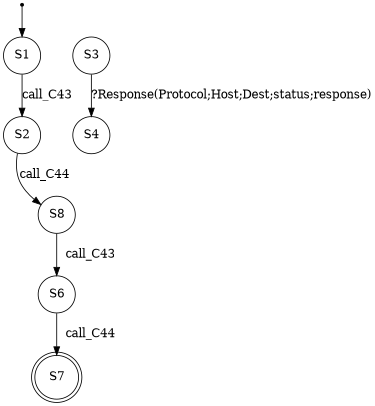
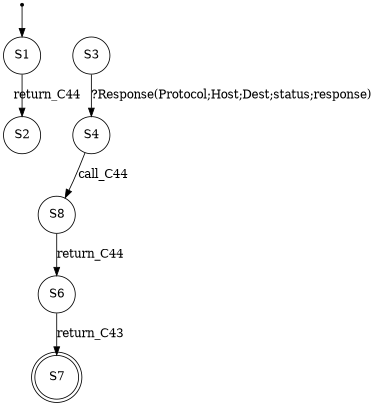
(47, 95) -> (47, 95)
(19, 179) -> (77, 172)
(91, 255) -> (91, 255)
(91, 334) -> (91, 334)
